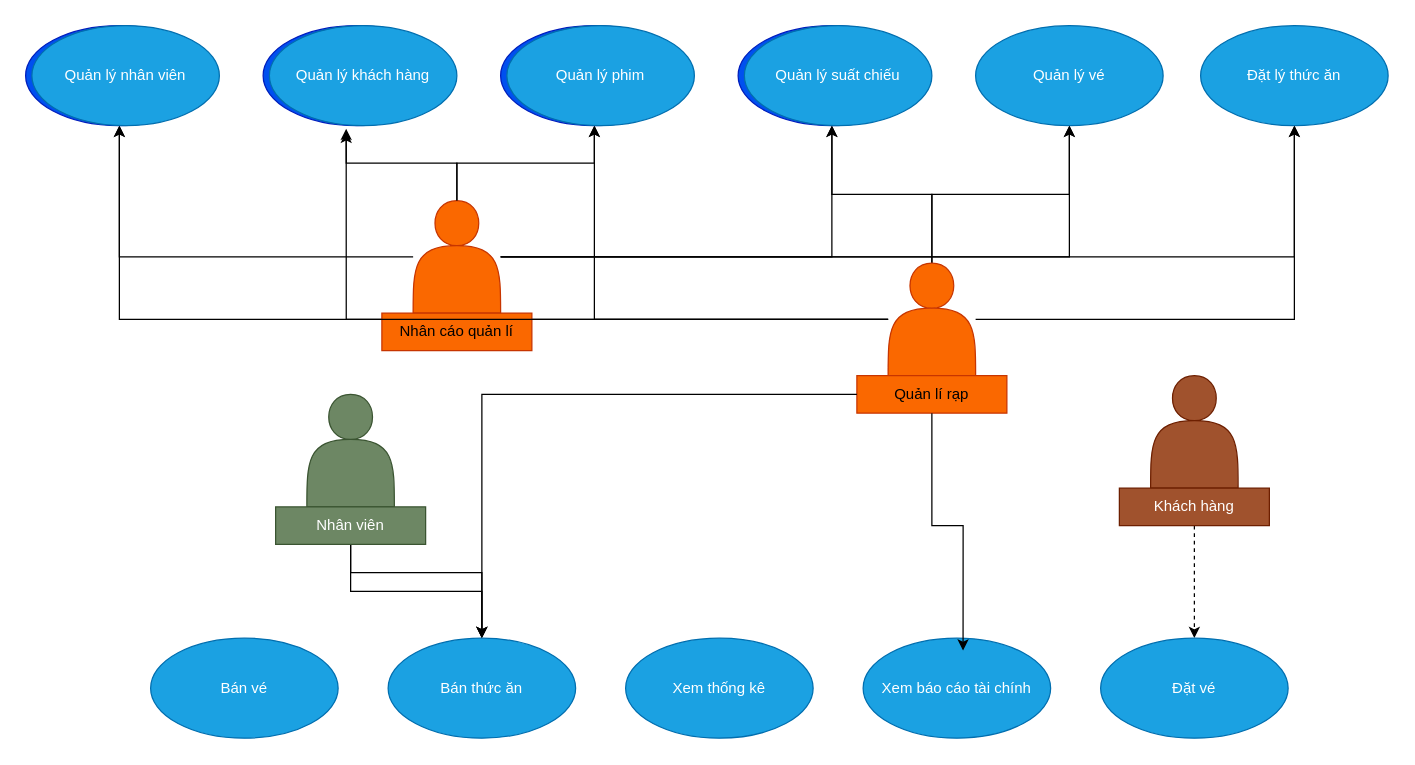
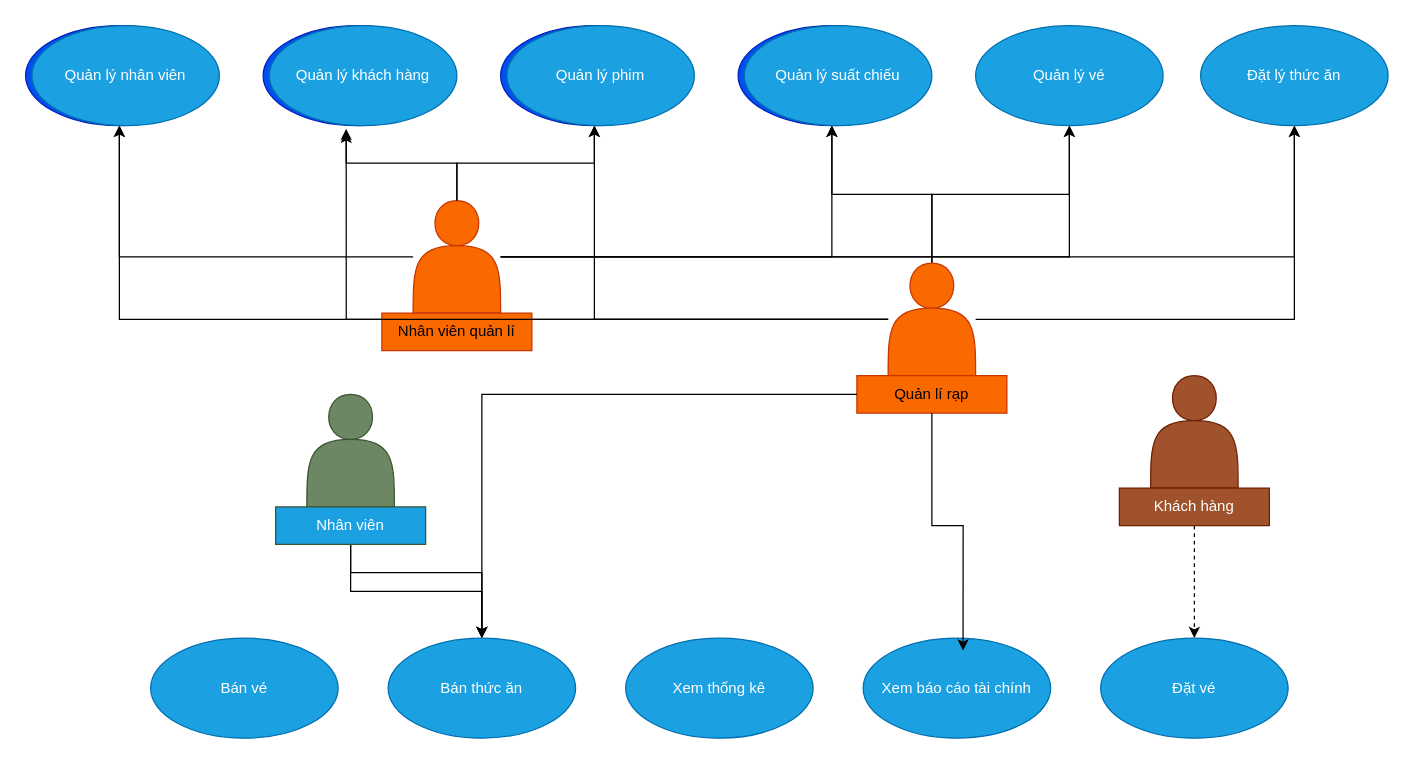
(457, 332) -> (457, 332)
(351, 526) -> (351, 526)
